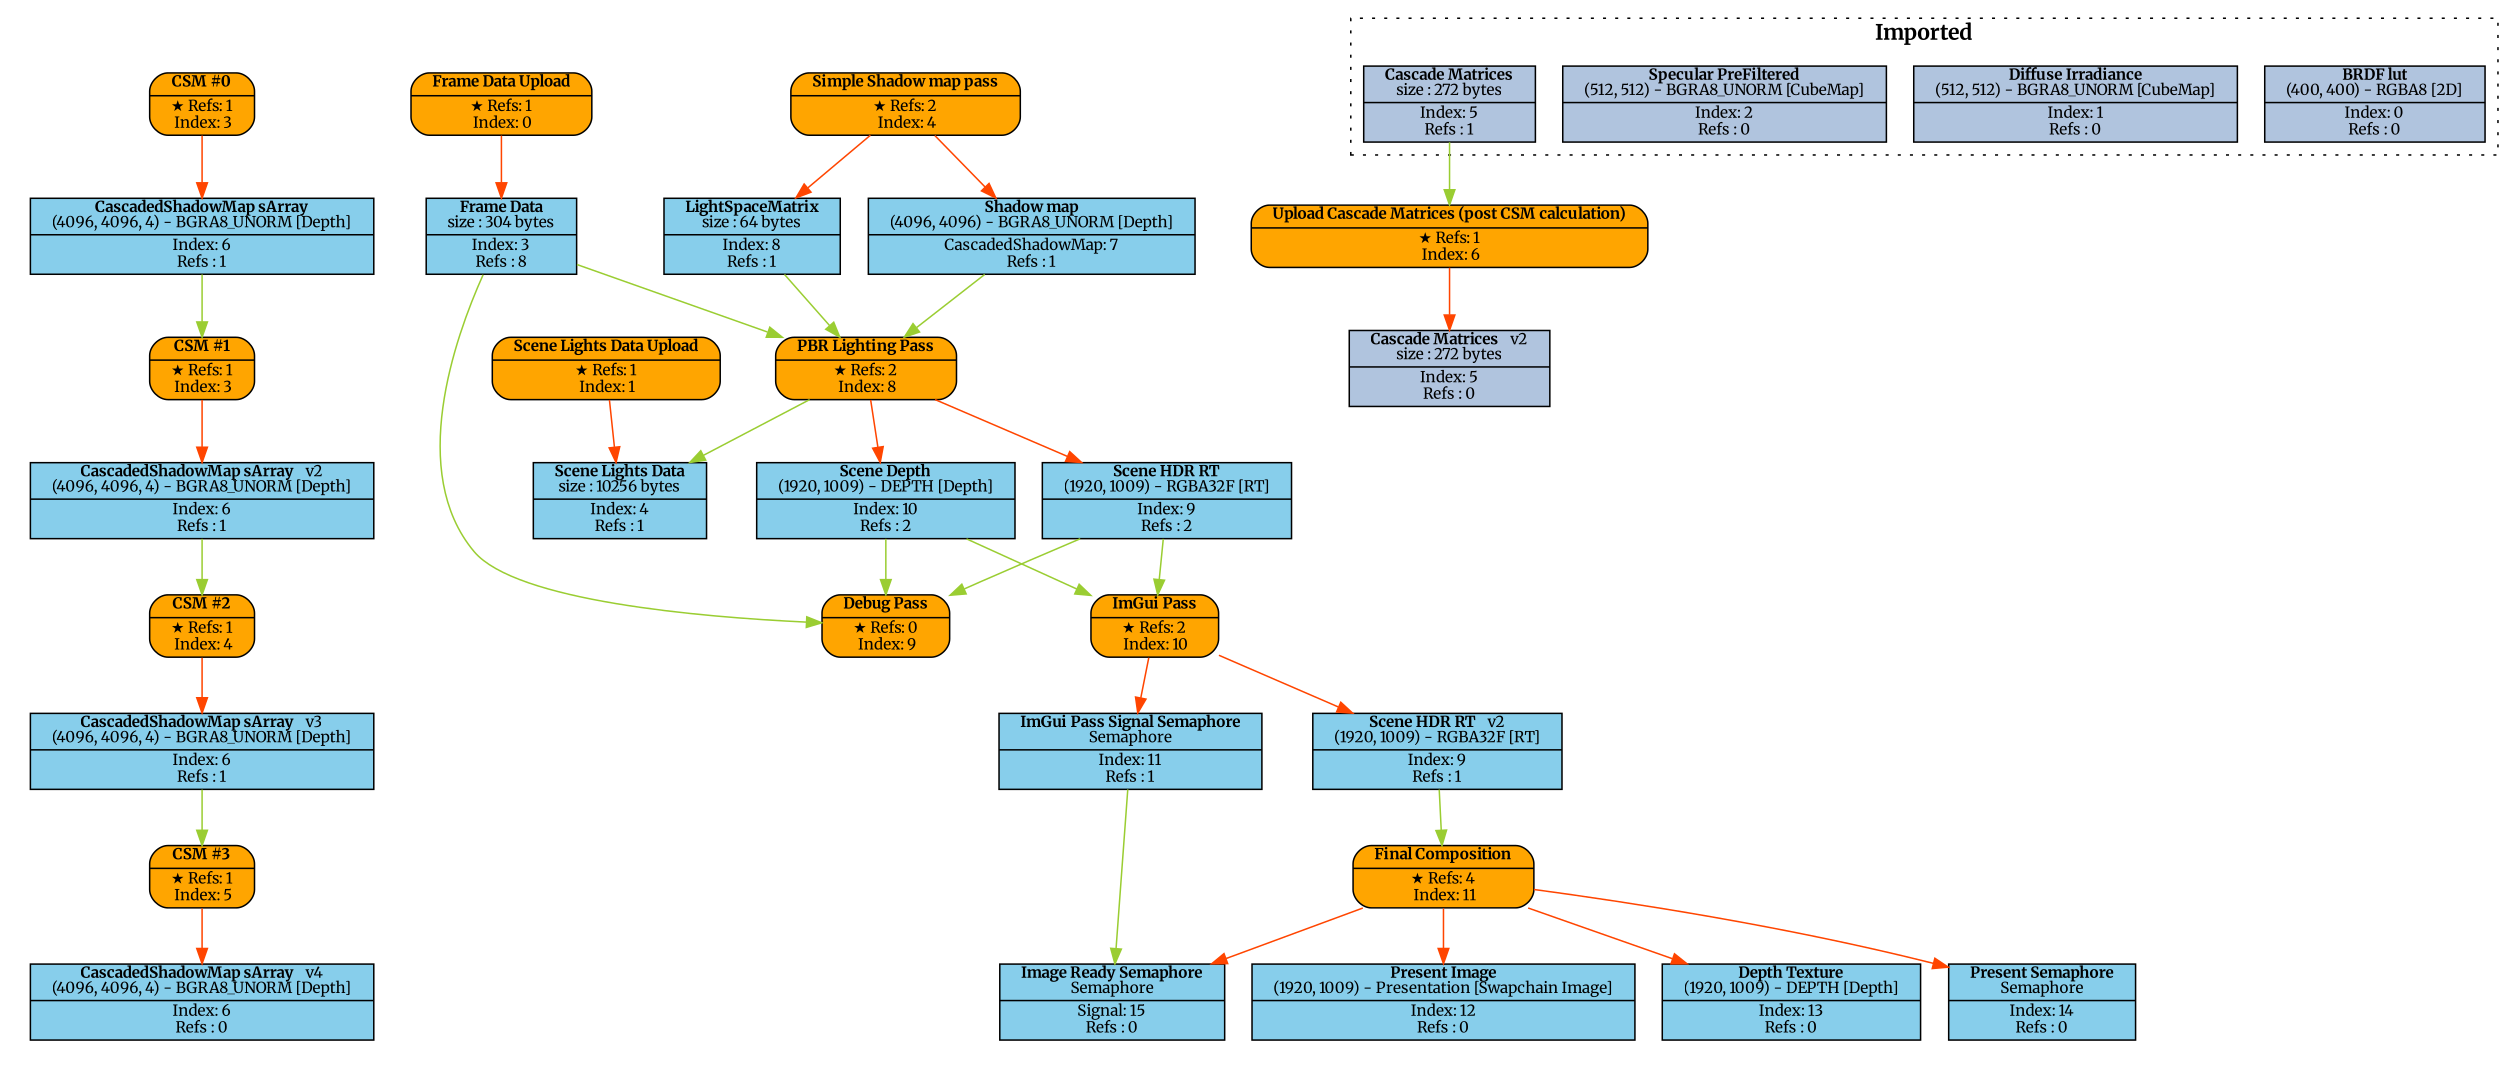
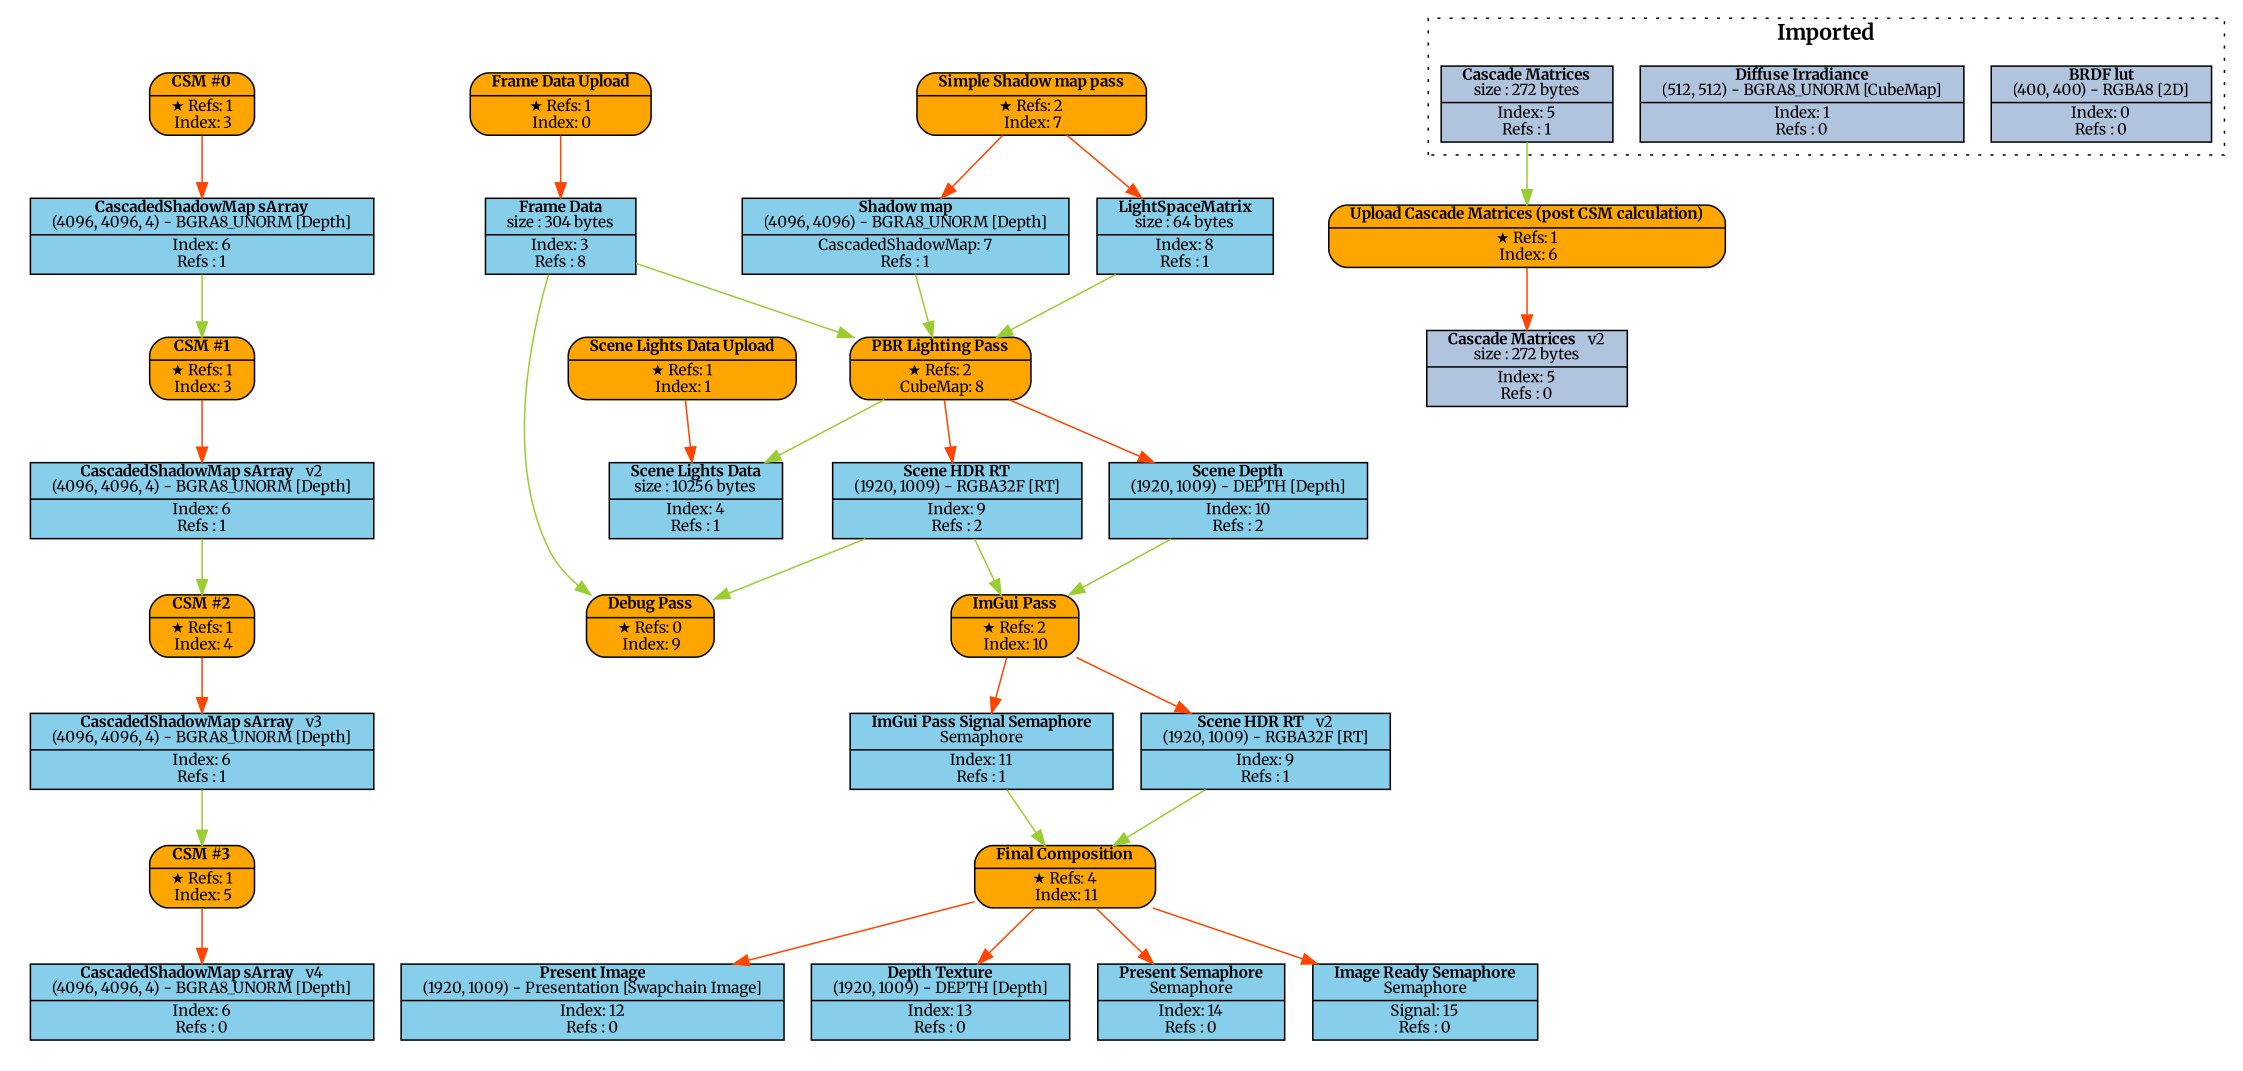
(1725, 104) -> none
(906, 123) -> (1032, 123)
(866, 387) -> (941, 387)
(886, 561) -> none
(1122, 869) -> (1022, 812)
